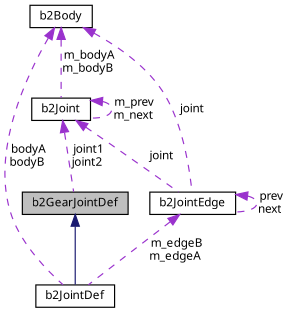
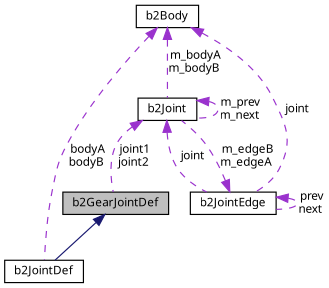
(129, 253) -> (208, 147)
